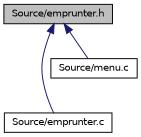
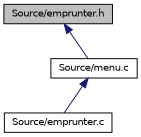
(42, 73) -> (73, 100)
